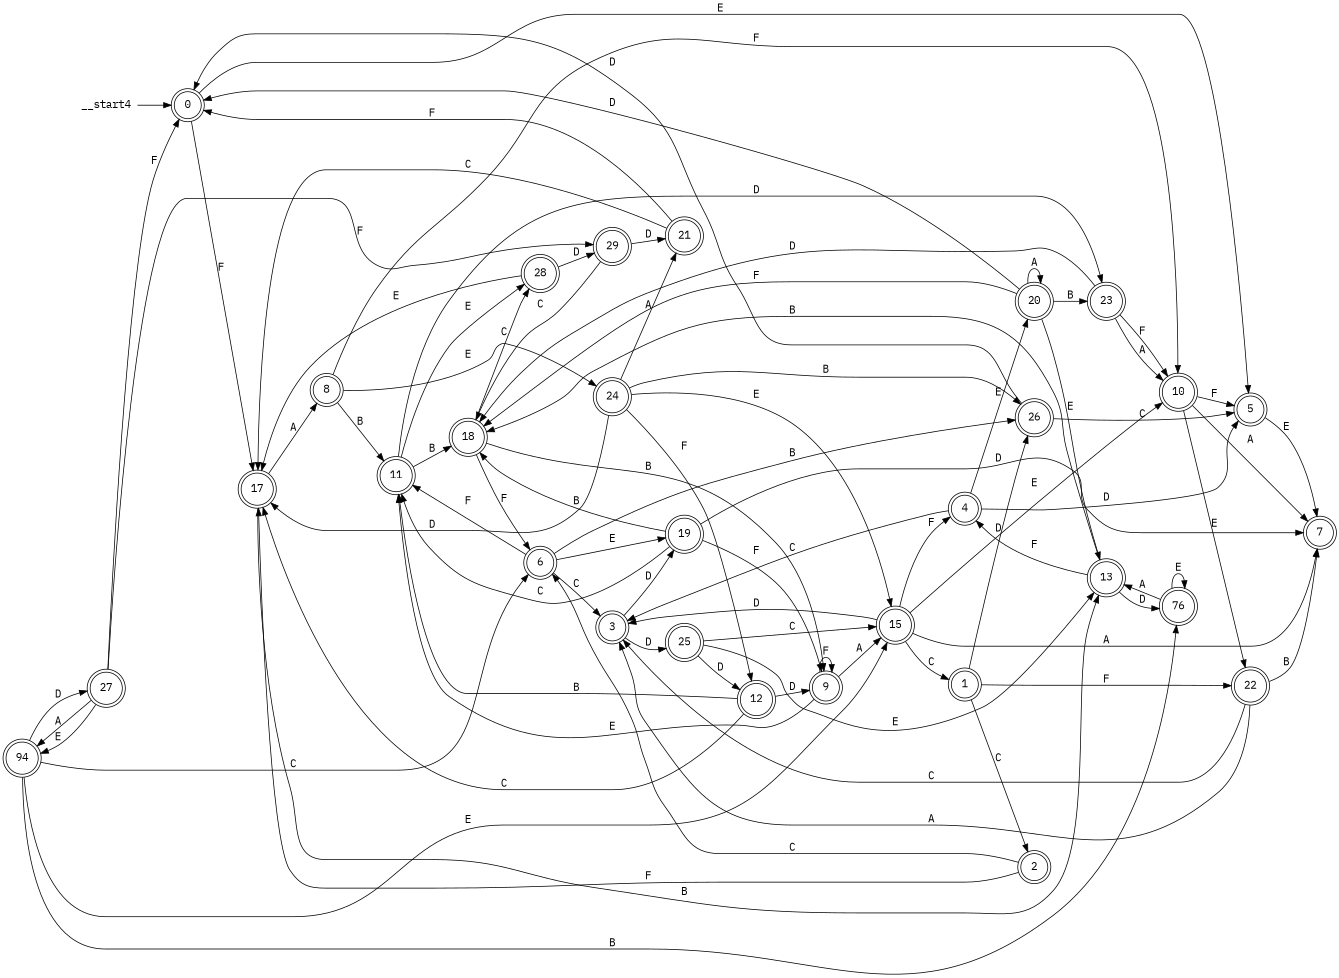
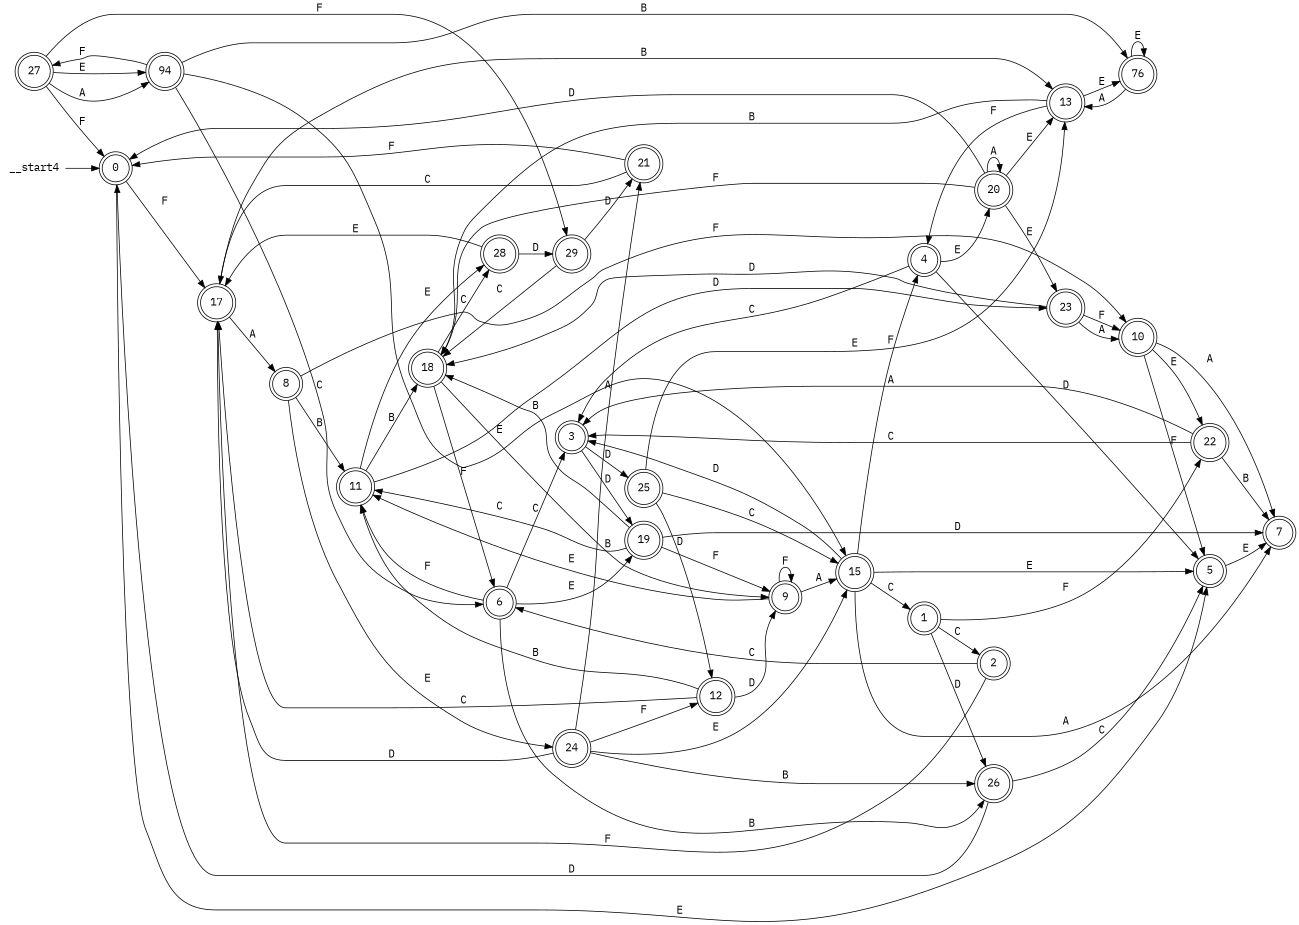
(1070, 296) -> (1030, 233)
(1037, 503) -> (1030, 572)
(1142, 600) -> (1102, 82)
(58, 695) -> (82, 52)
